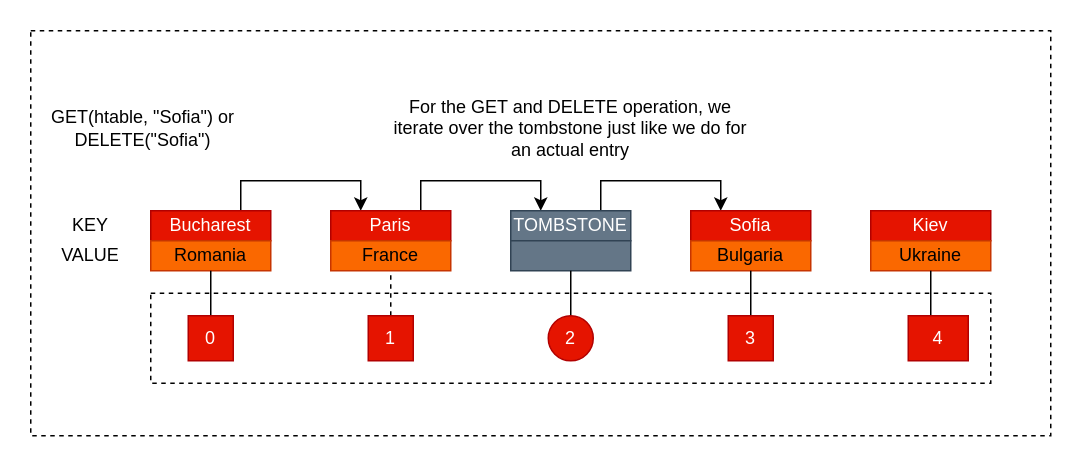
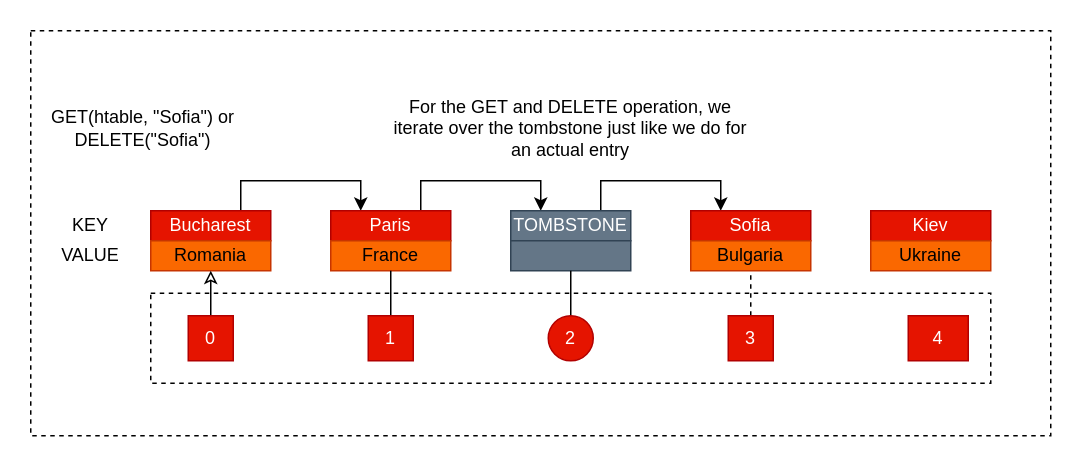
(211, 277) -> (211, 282)
(391, 292) -> (391, 292)
(751, 292) -> (751, 292)
(931, 295) -> none
